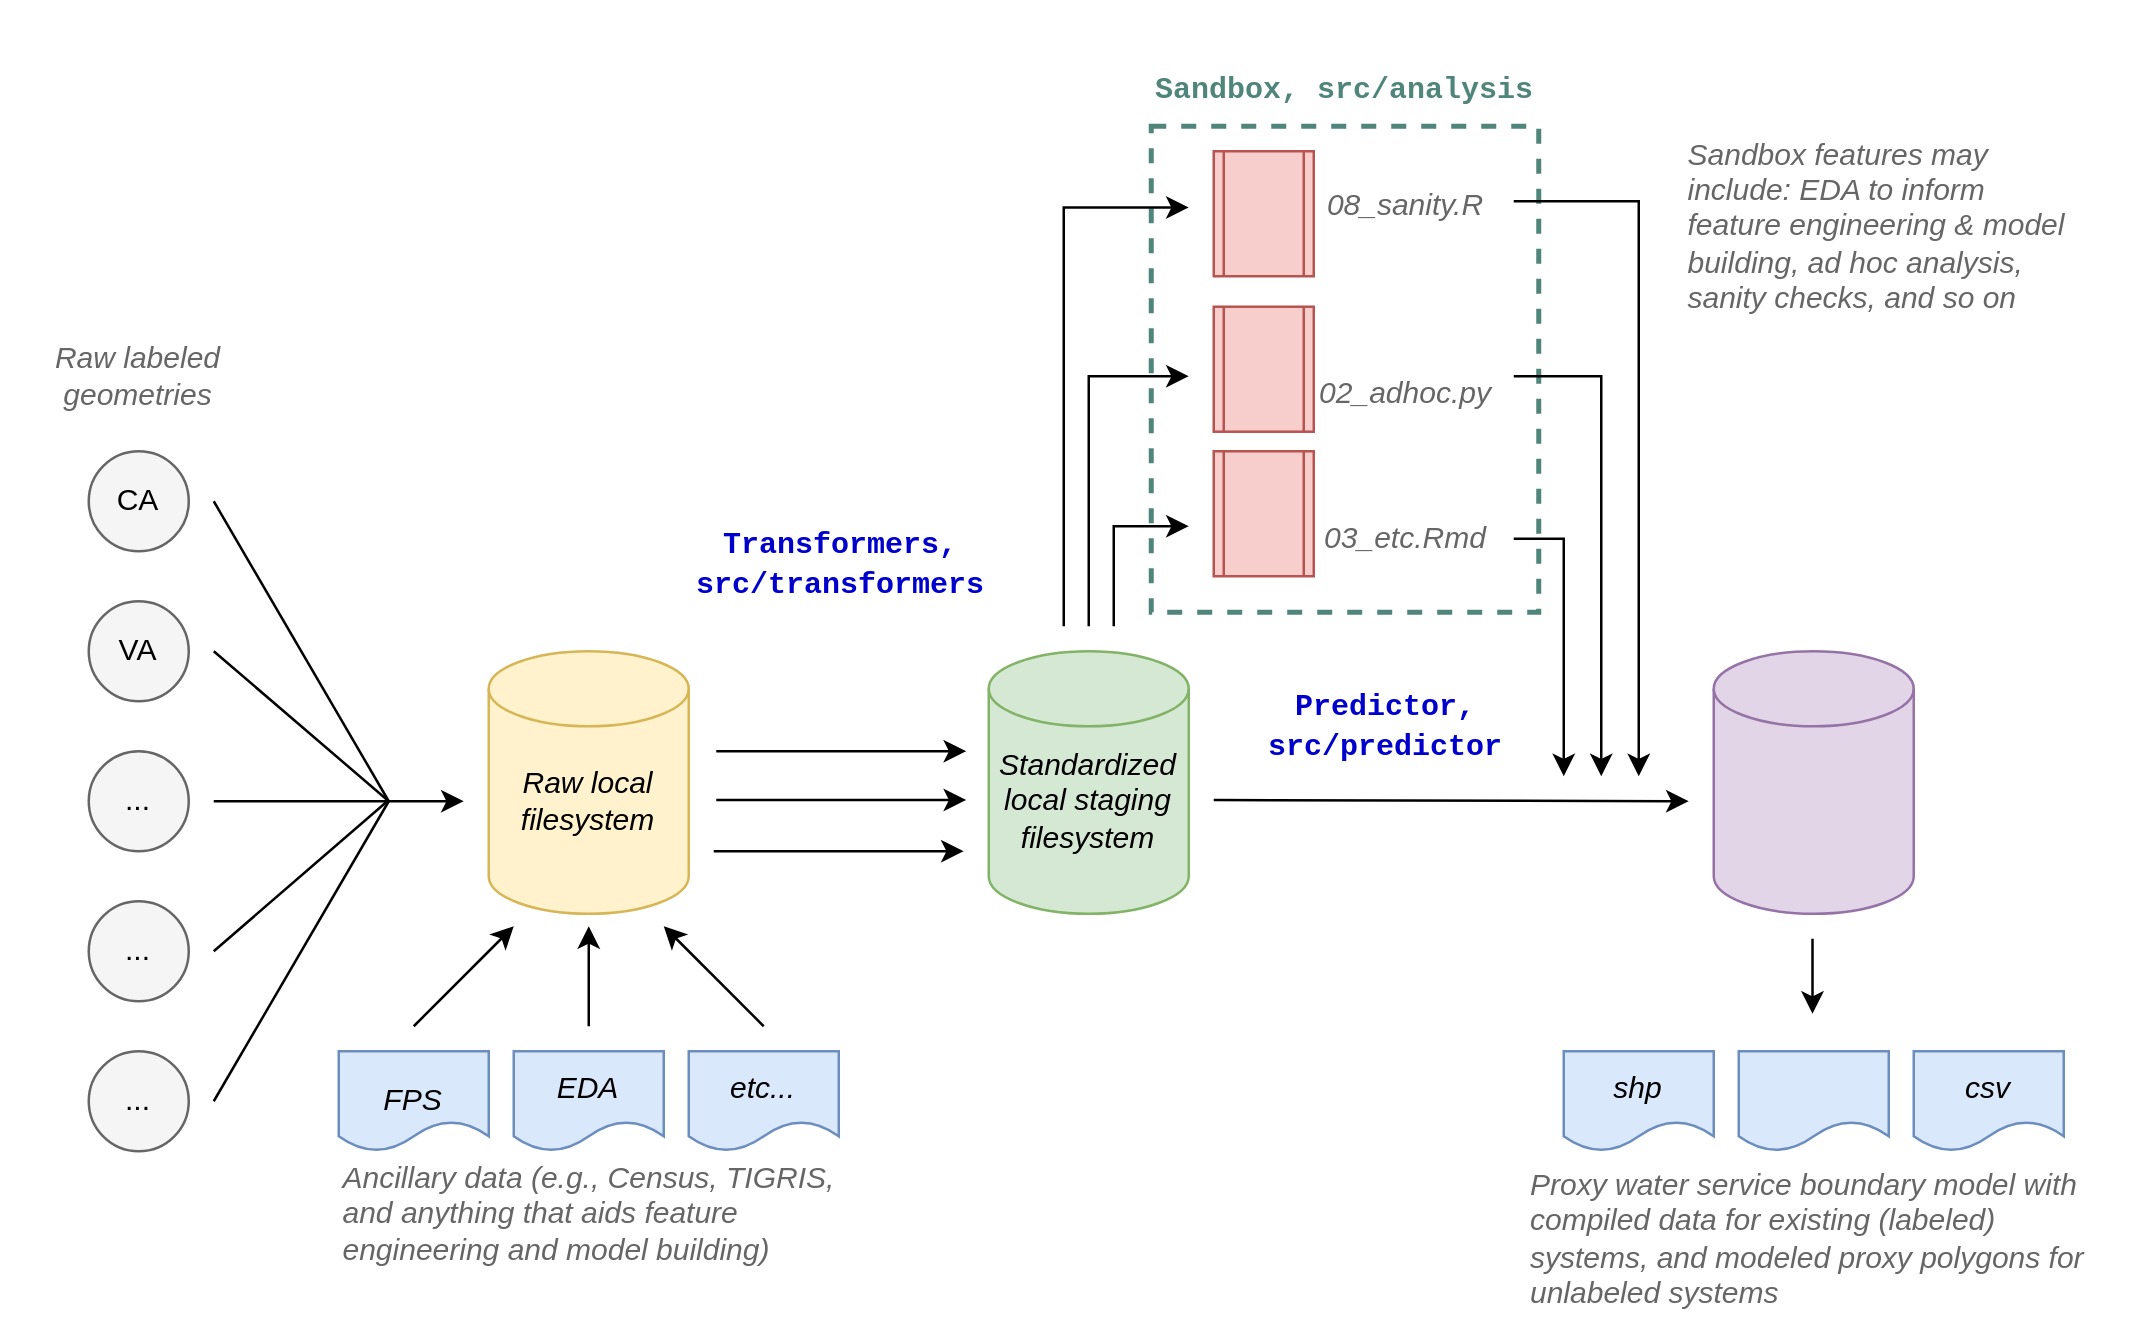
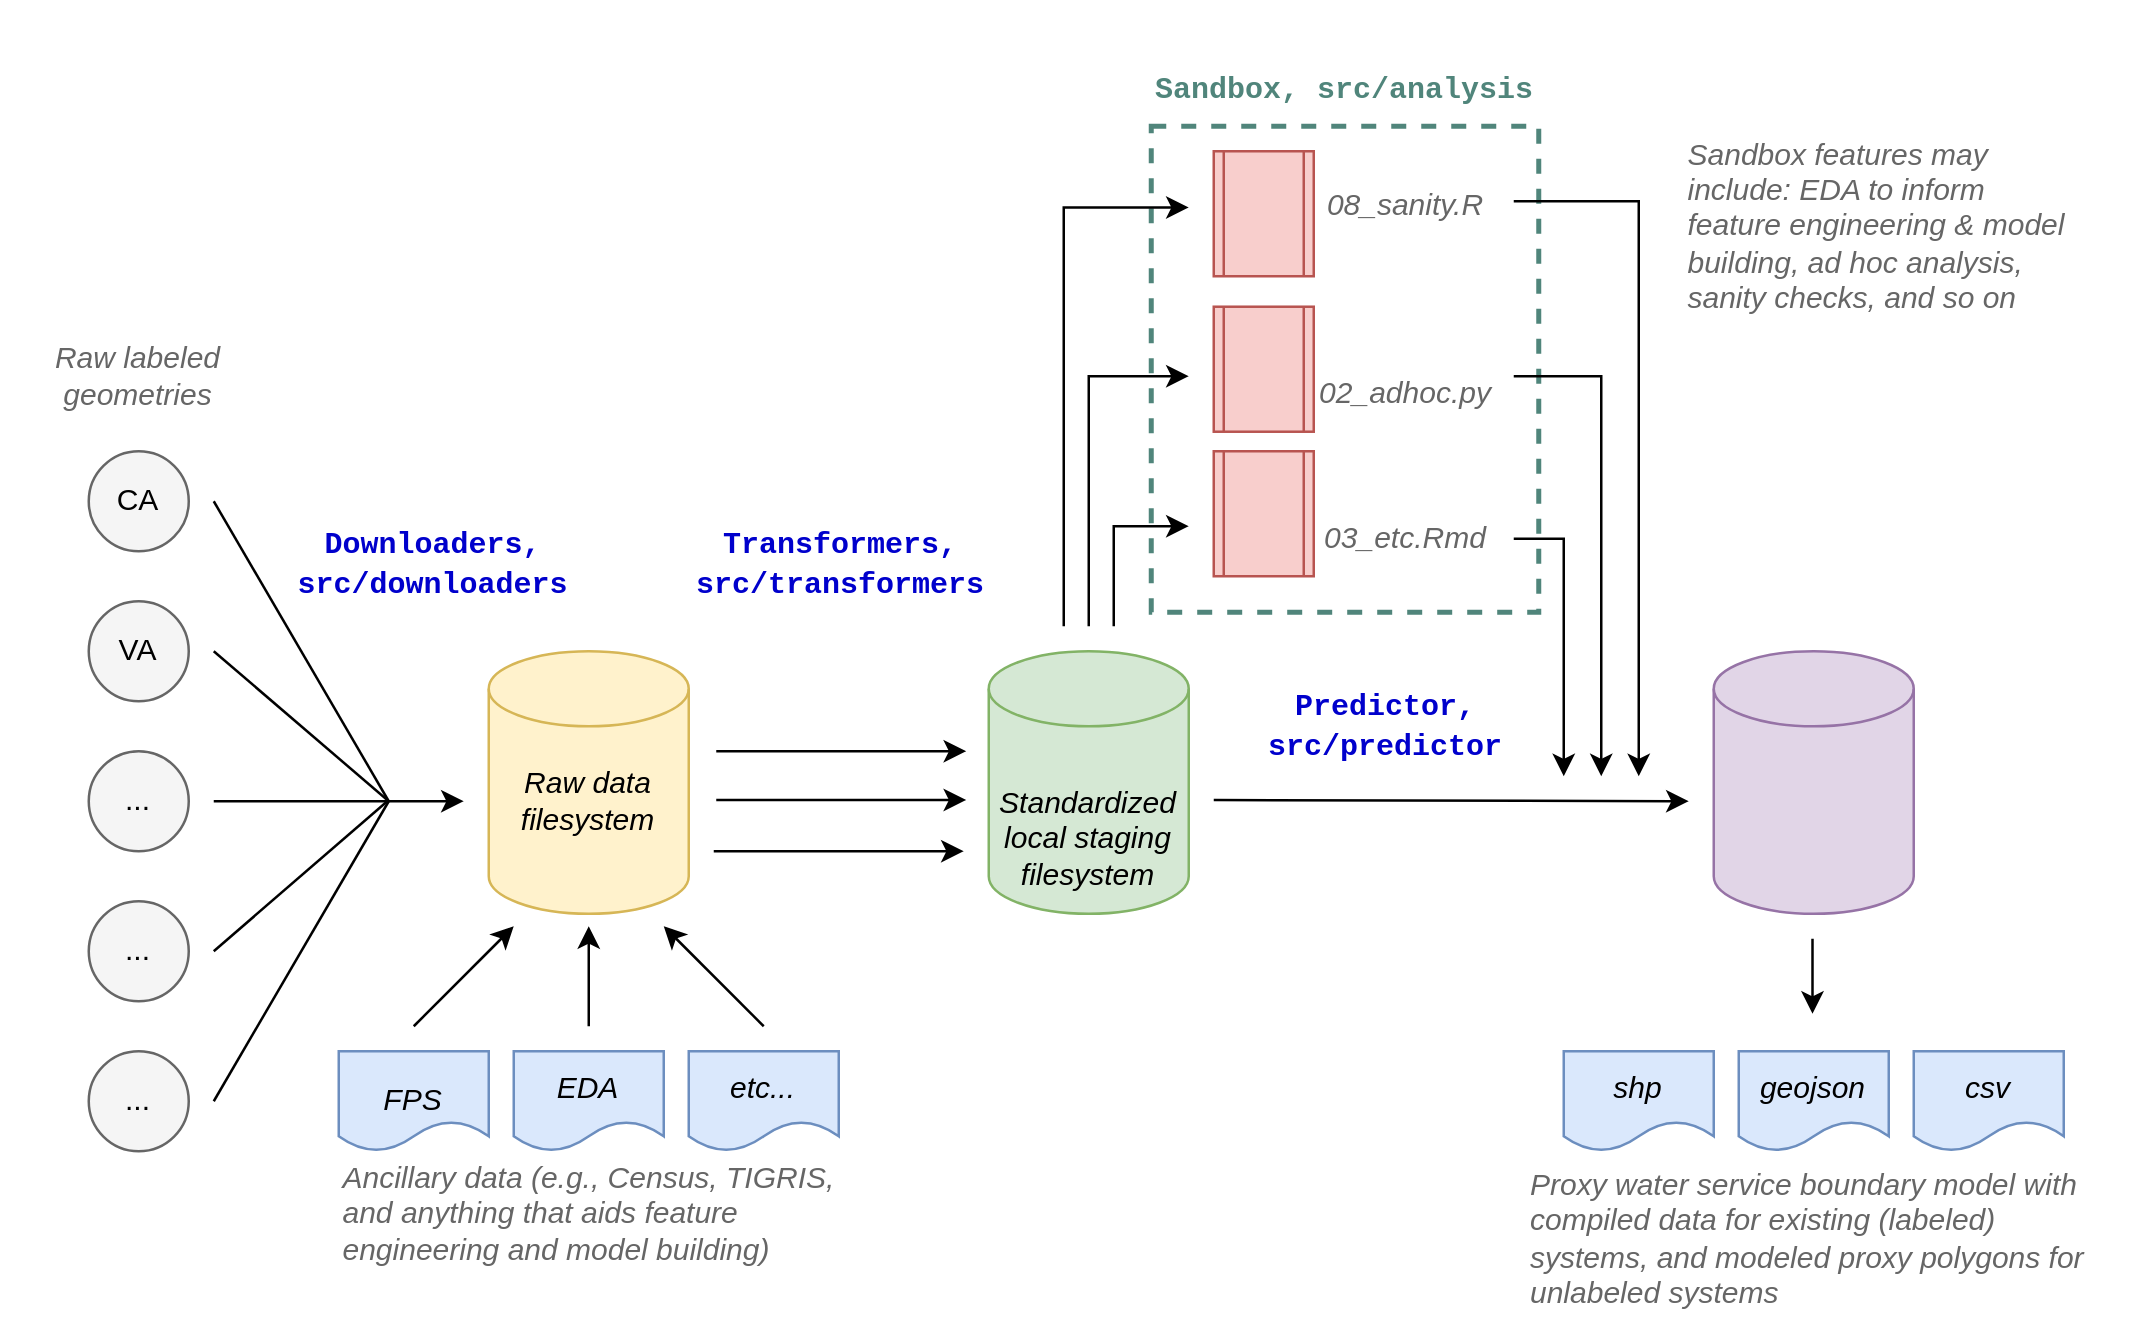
none -> (433, 564)
(589, 801) -> (589, 801)
(1089, 801) -> (1089, 839)
none -> (1814, 1089)
